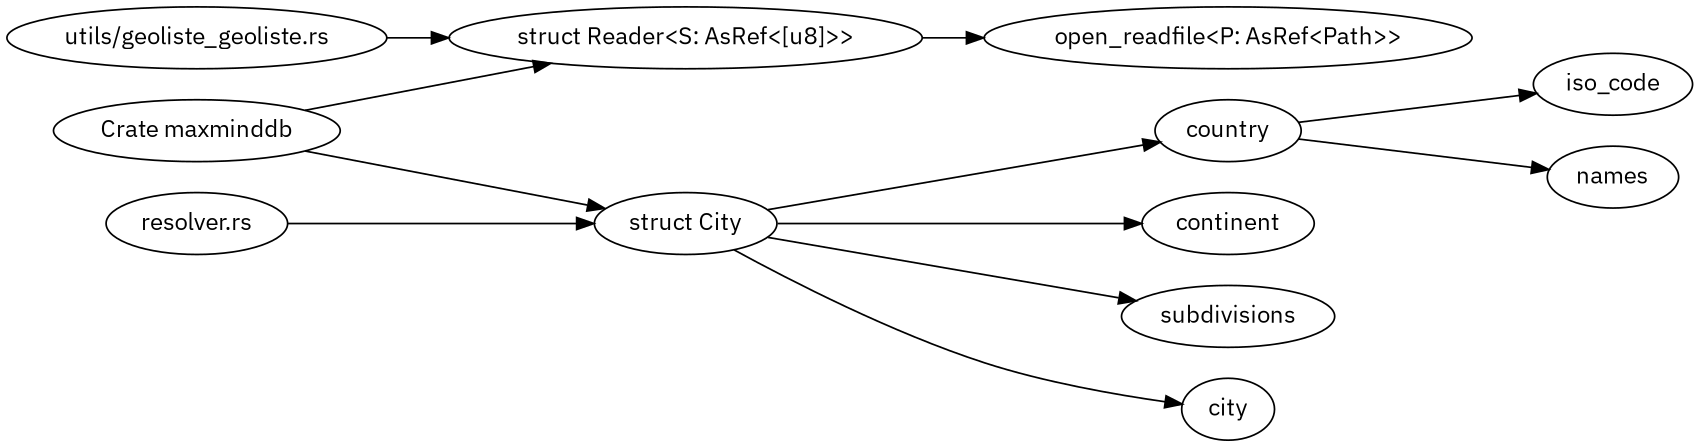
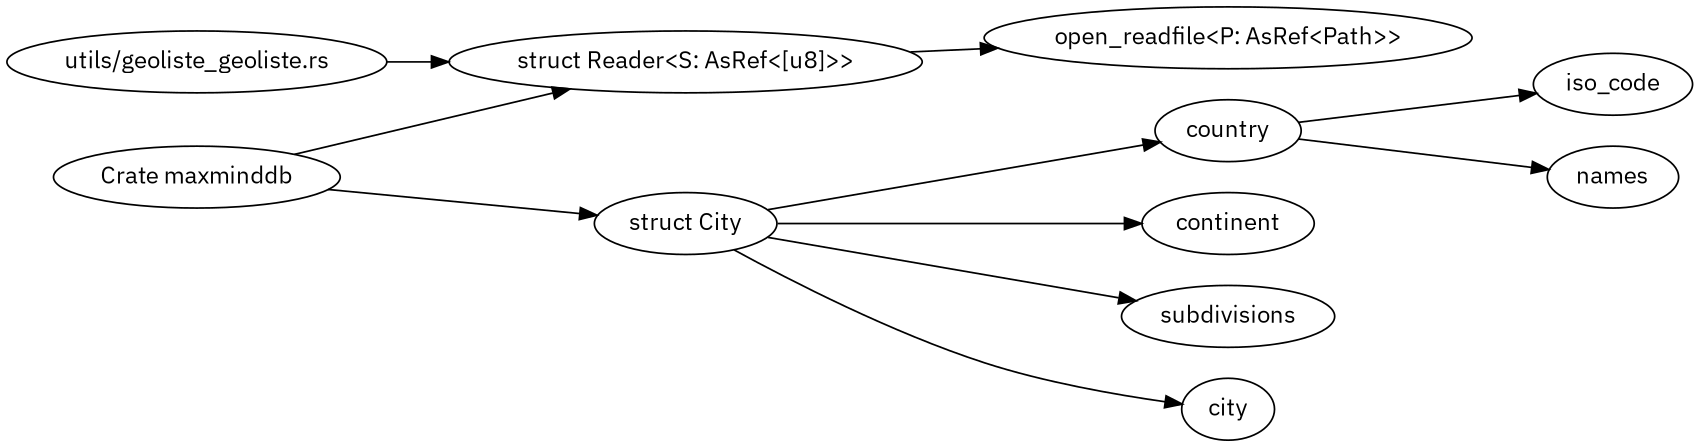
(197, 224) -> none
